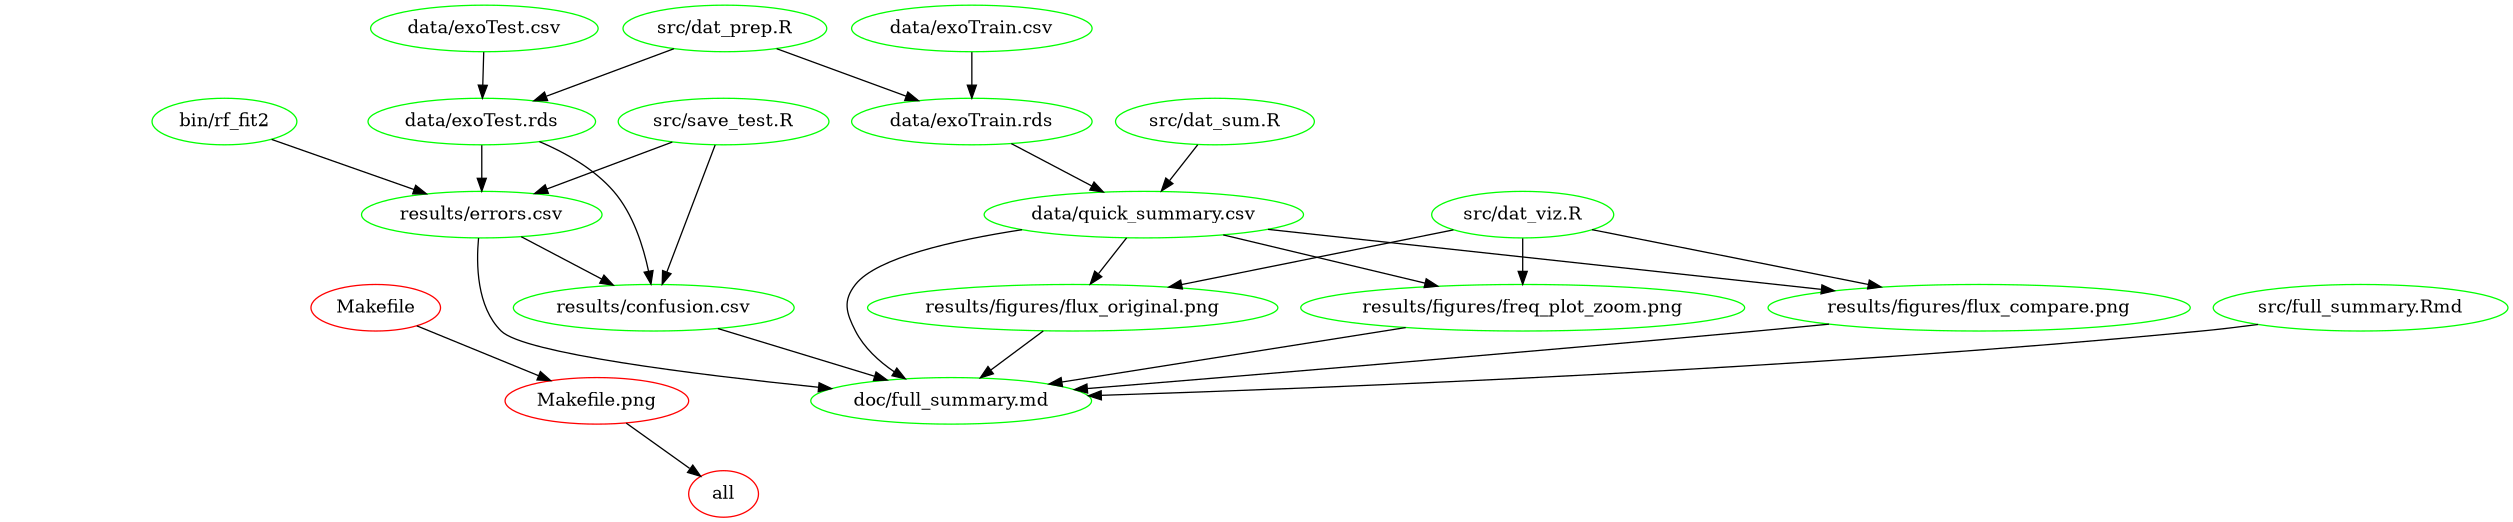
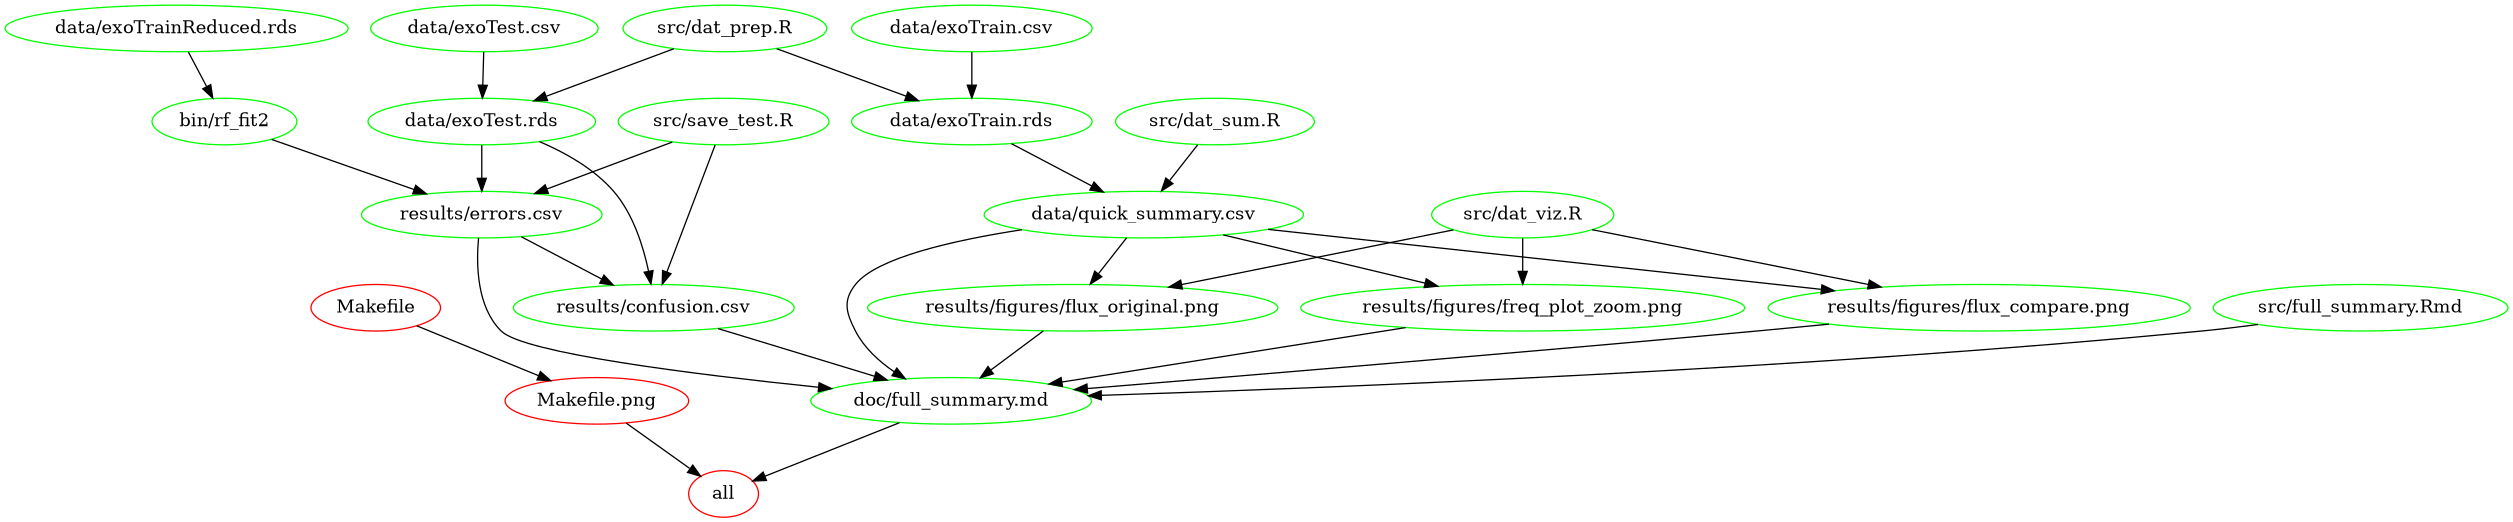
none -> (177, 28)
none -> (832, 449)
